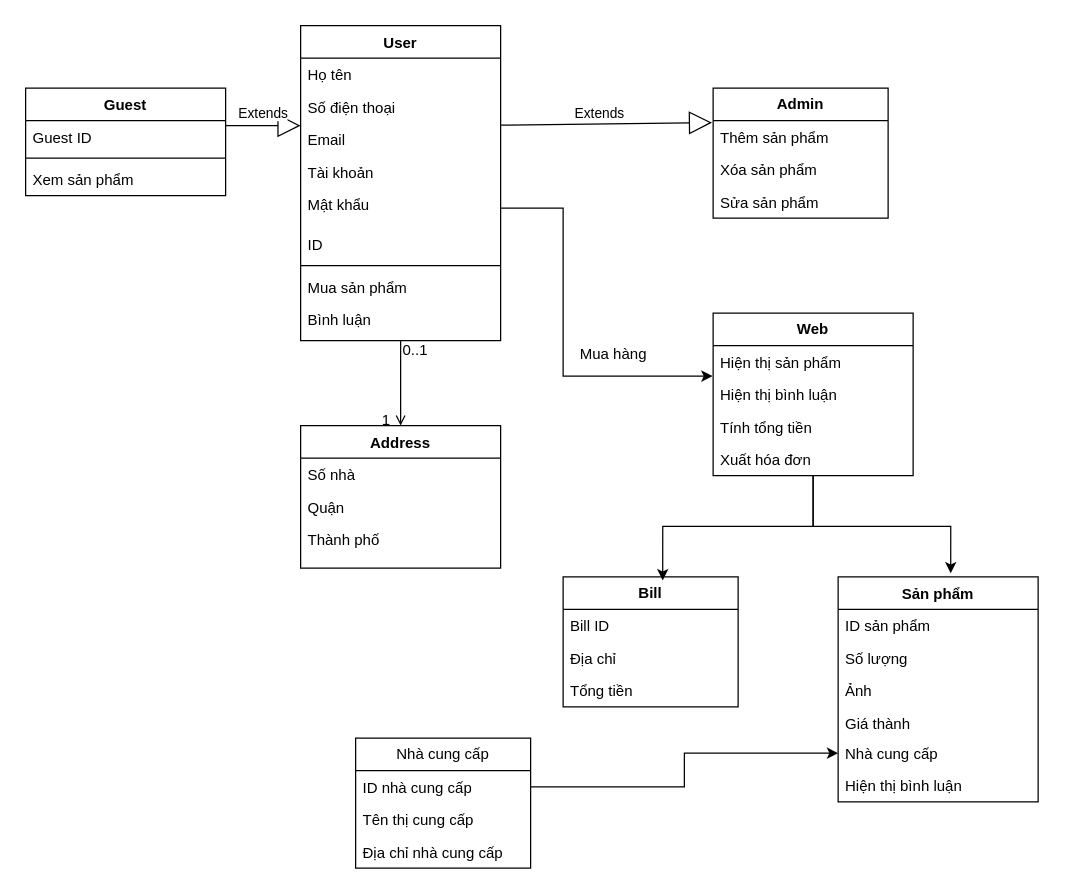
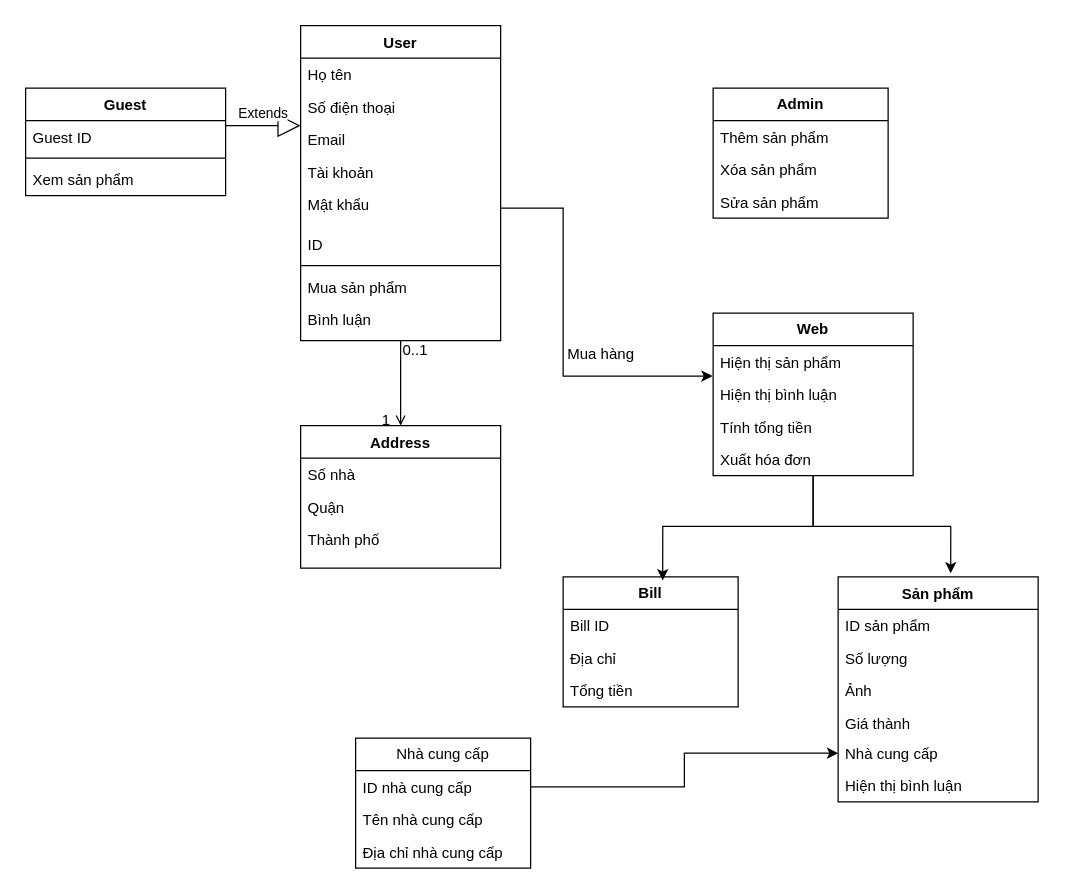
(595, 124) -> none
(613, 354) -> (601, 354)
(424, 821) -> (424, 821)
